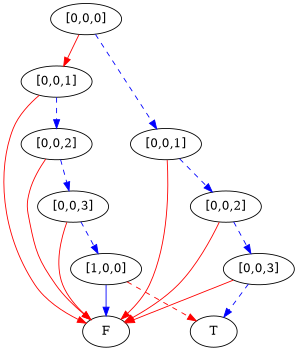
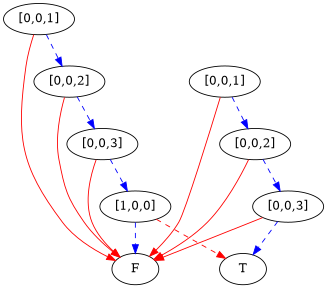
(86, 19) -> none
(106, 296) -> (135, 234)
